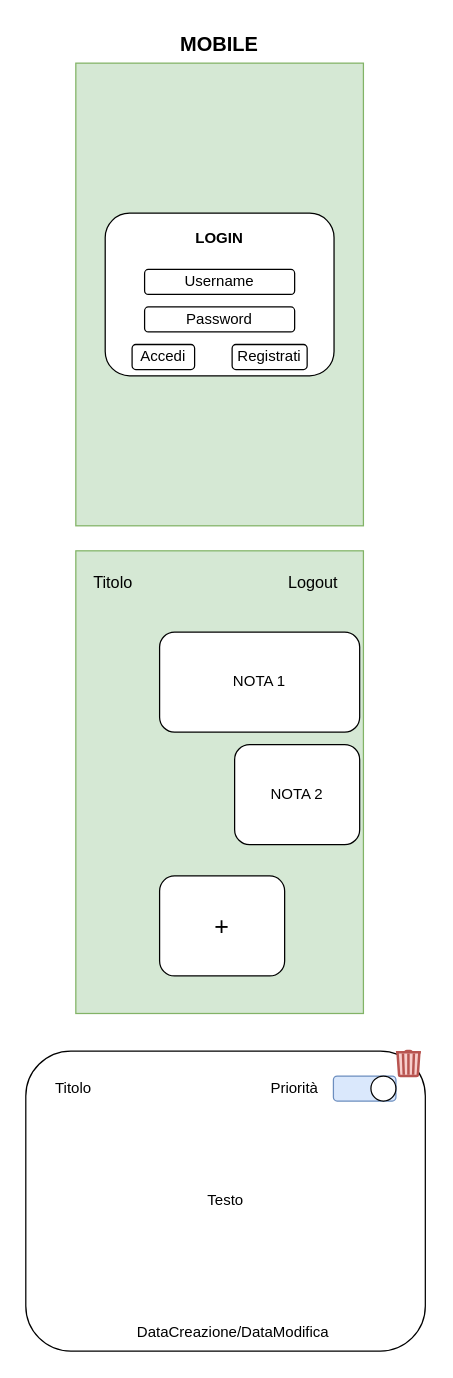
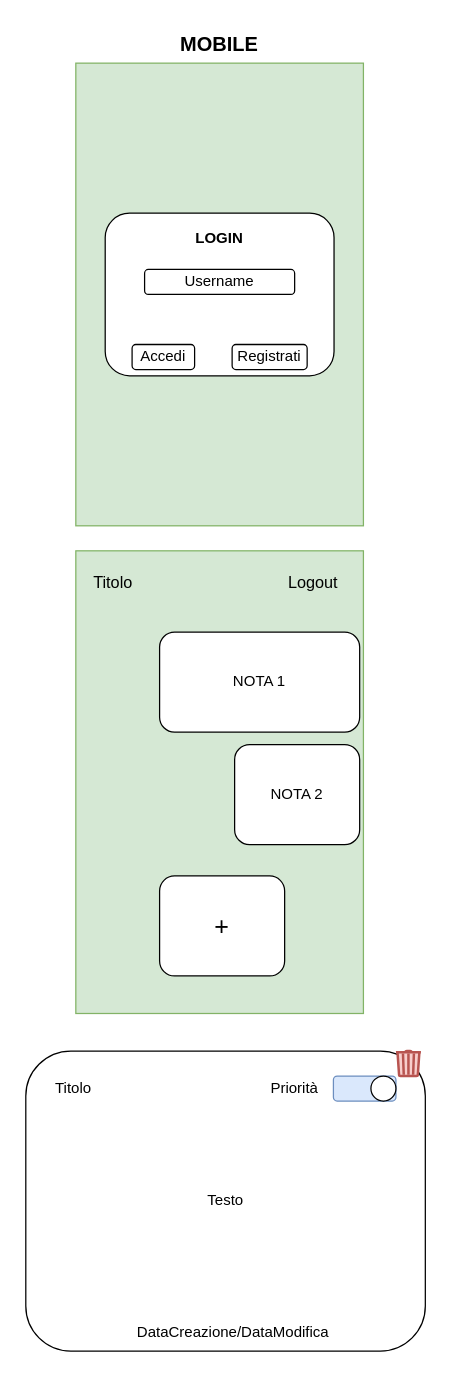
(219, 319) -> none
